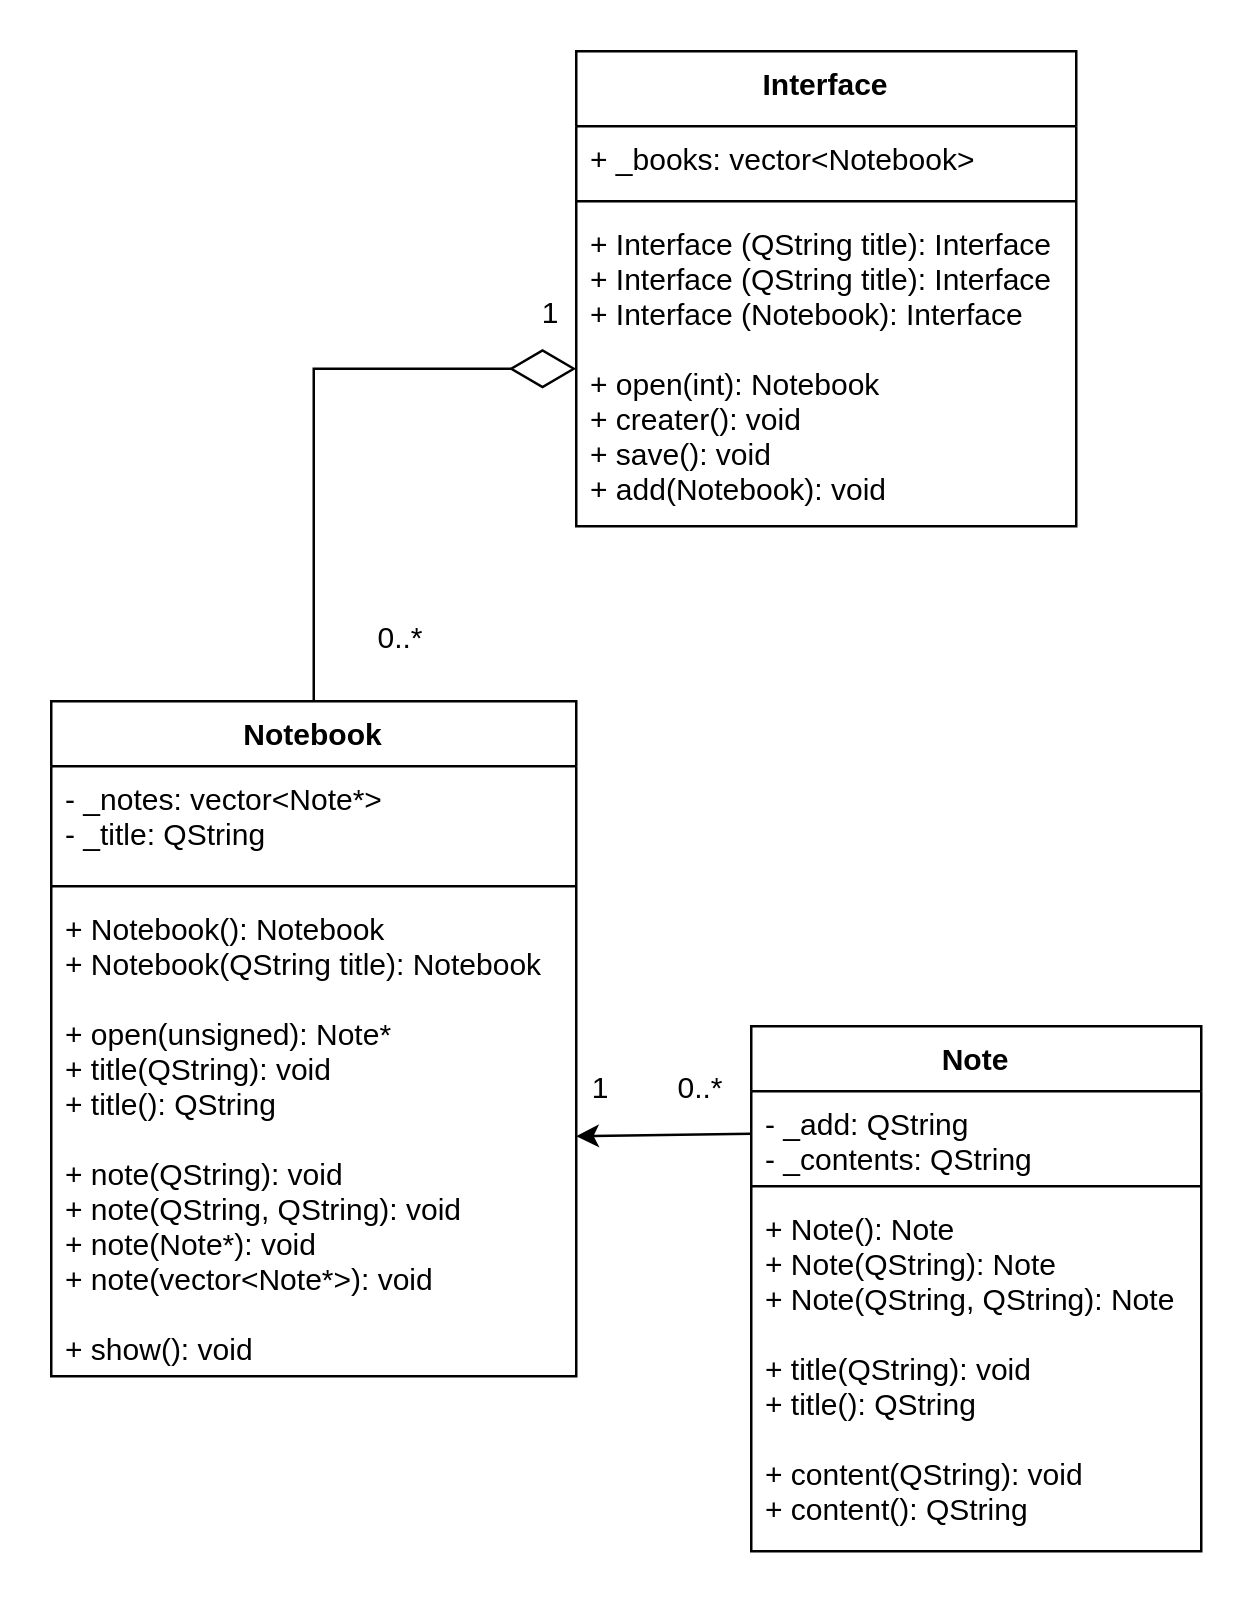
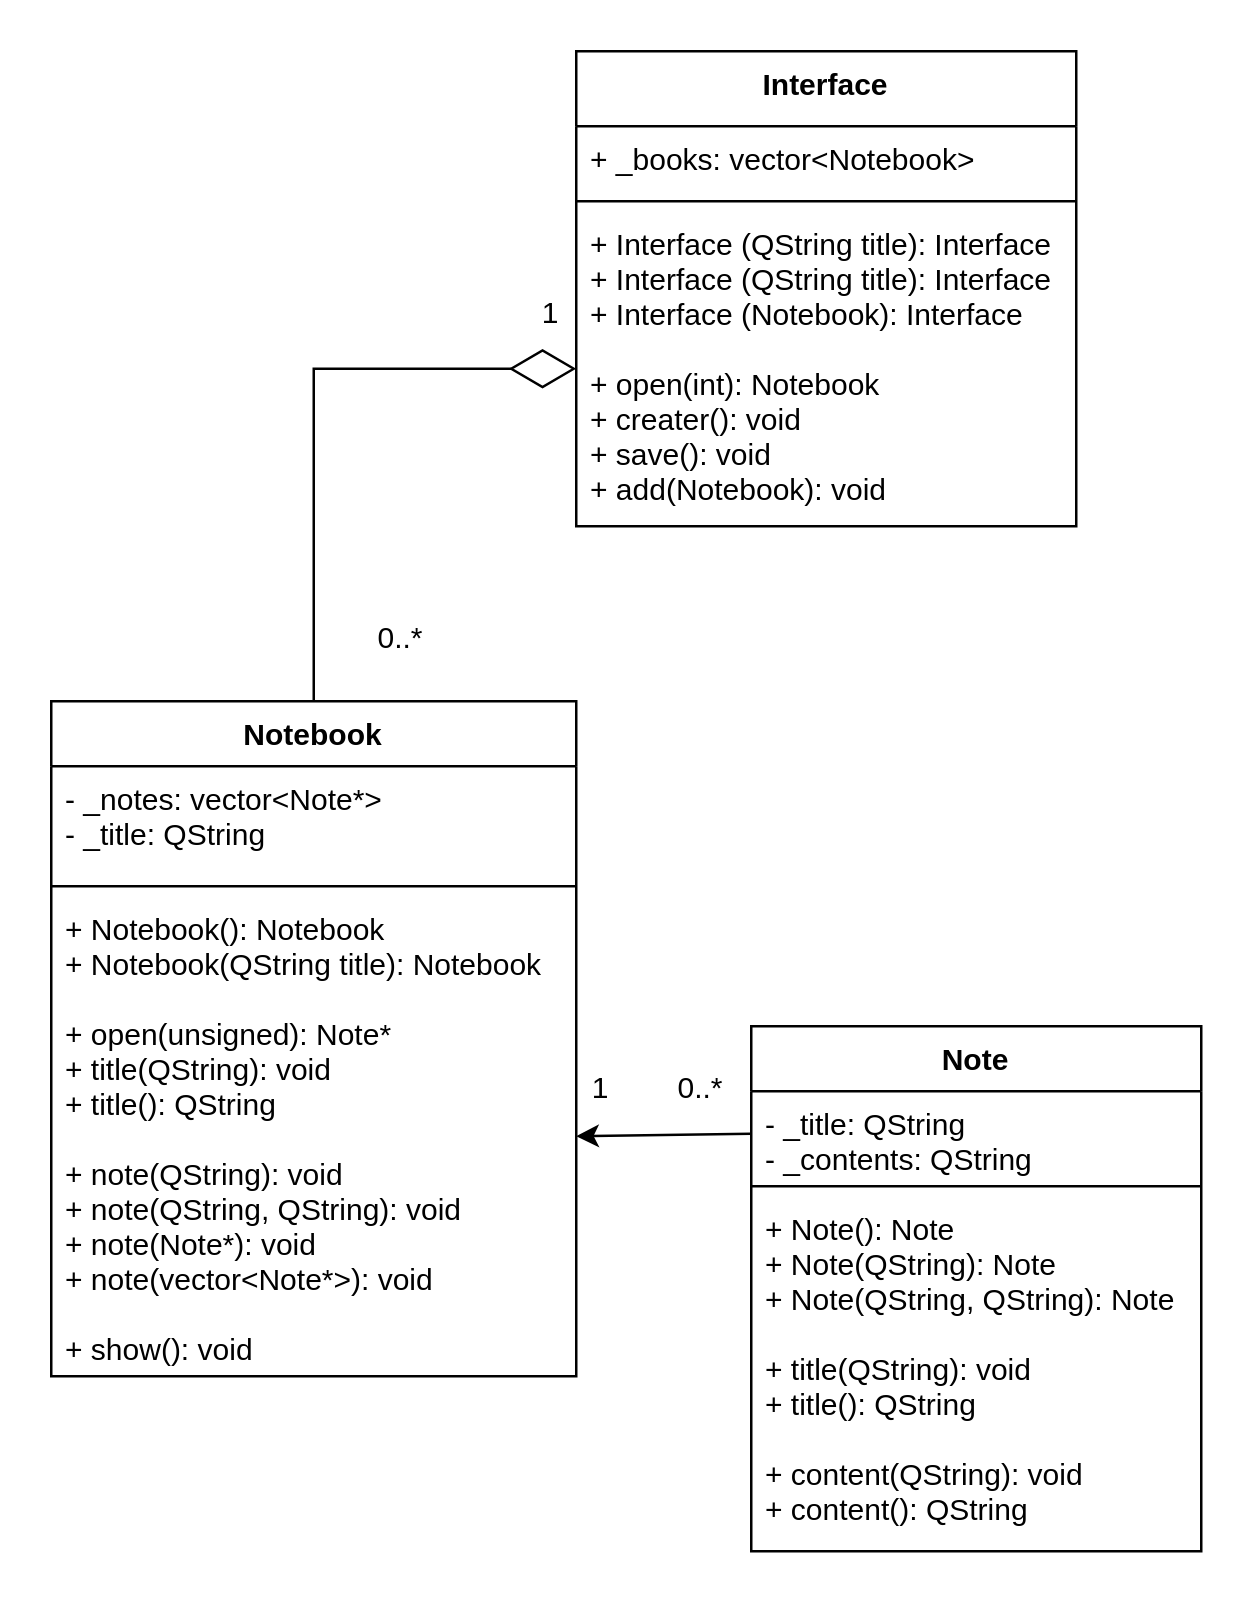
(875, 1125) -> (884, 1125)
